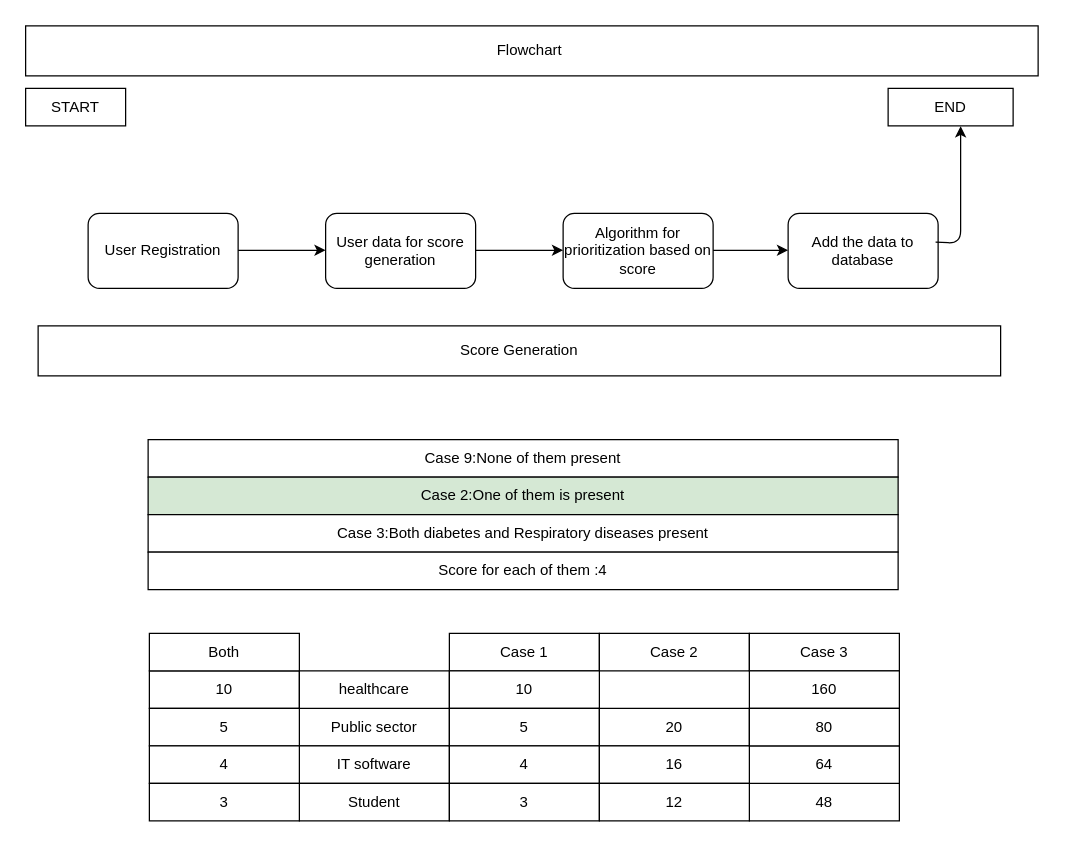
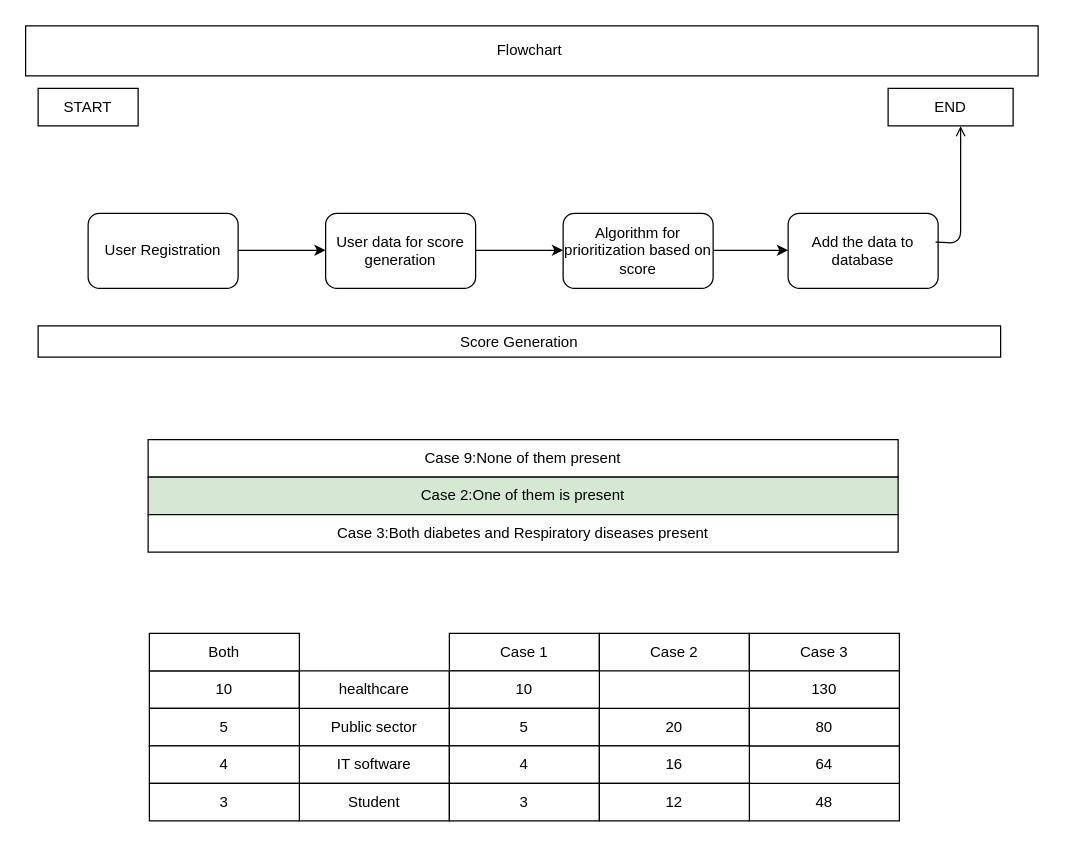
(76, 107) -> (88, 107)
(961, 136) -> (961, 133)
(519, 351) -> (519, 341)
(523, 571) -> none
(824, 689) -> (824, 689)
